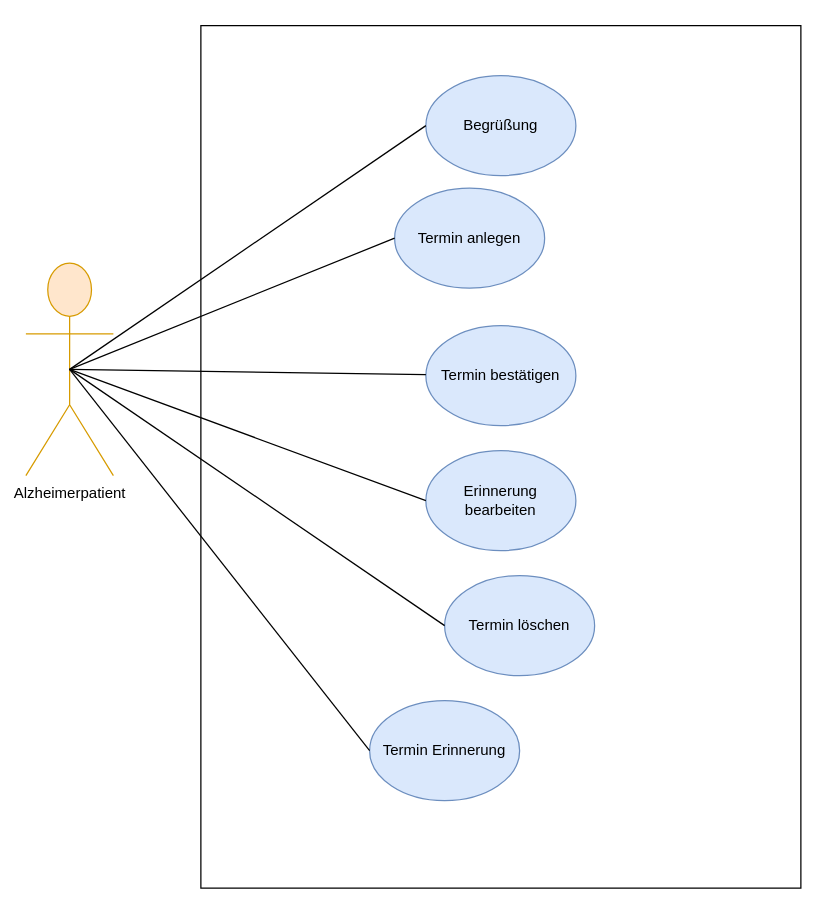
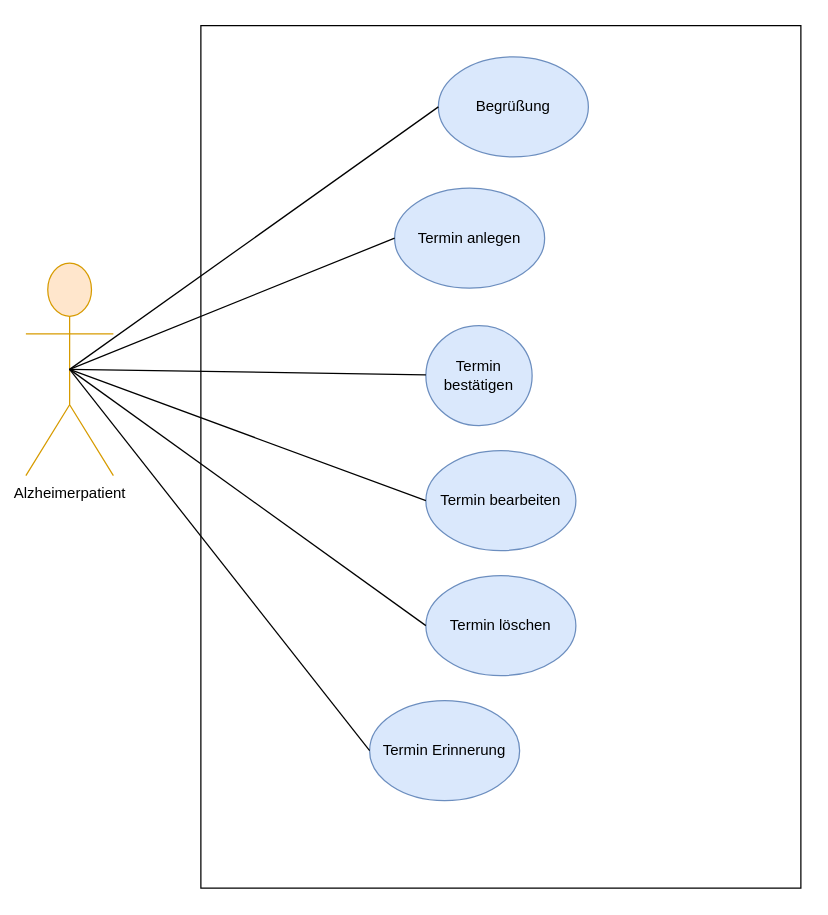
(501, 126) -> (513, 107)
(501, 376) -> (479, 376)
(501, 501) -> (501, 501)
(519, 626) -> (501, 626)
